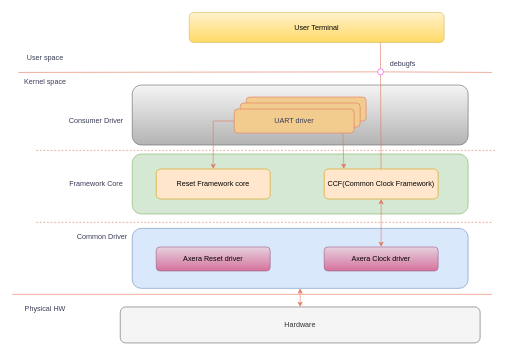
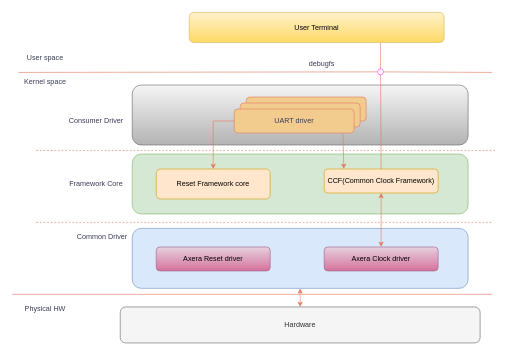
(403, 63) -> (322, 63)
(381, 184) -> (381, 181)
